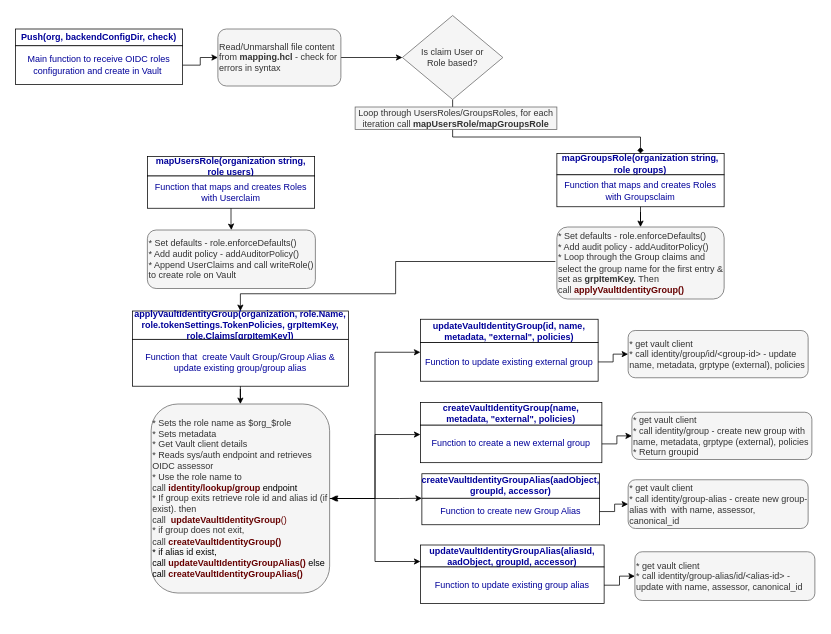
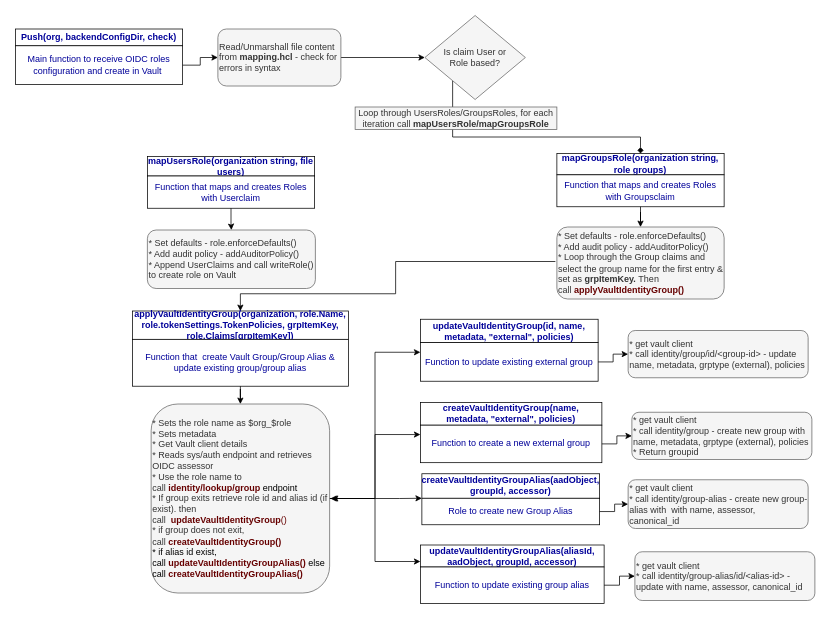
(453, 57) -> (475, 57)
(231, 166) -> (231, 166)
(511, 511) -> (511, 511)
